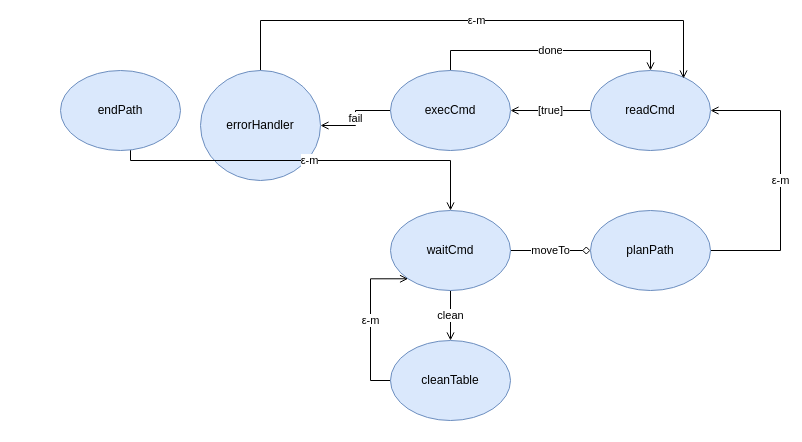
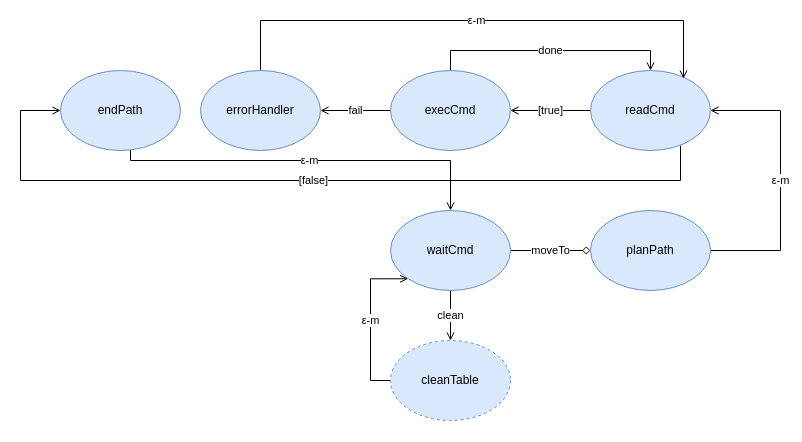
(261, 126) -> (261, 111)
none -> (315, 181)
(451, 381) -> (451, 381)
